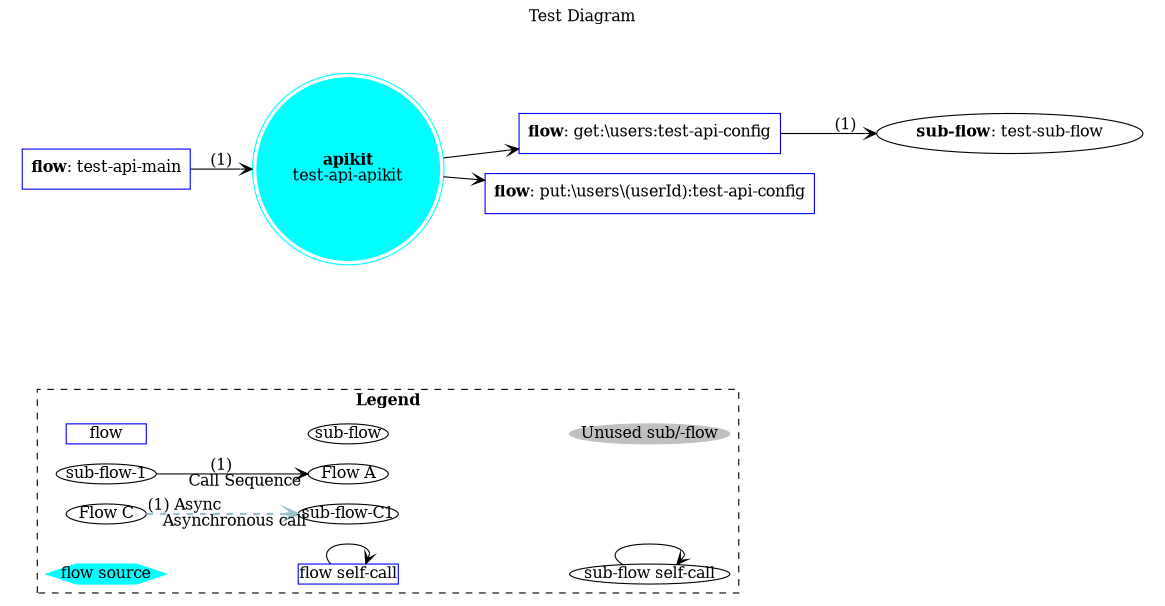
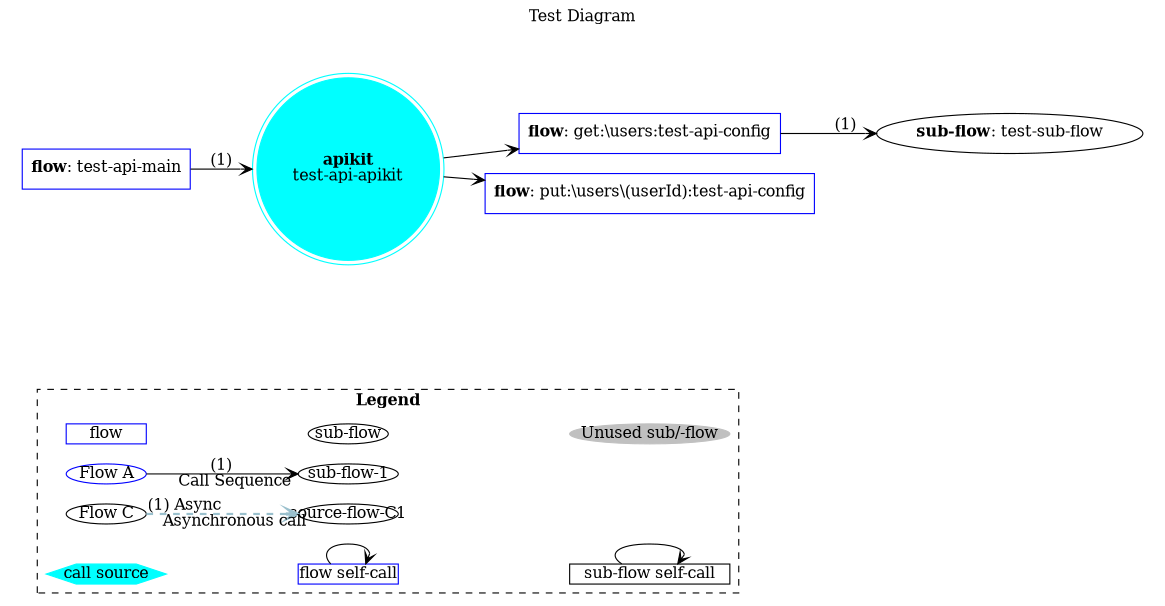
(227, 474) -> (217, 474)
(348, 474) -> (106, 474)
(348, 514) -> (348, 514)
(106, 574) -> (106, 574)
(650, 574) -> (650, 574)
